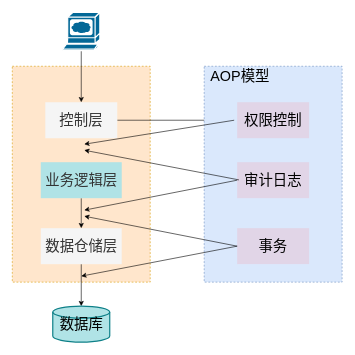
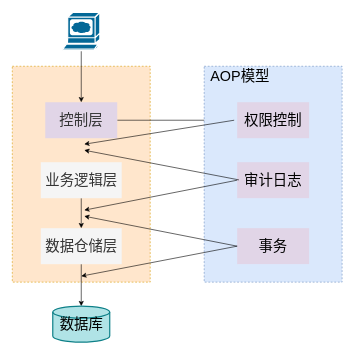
(81, 120) -> (81, 120)
(81, 180) -> (81, 180)
